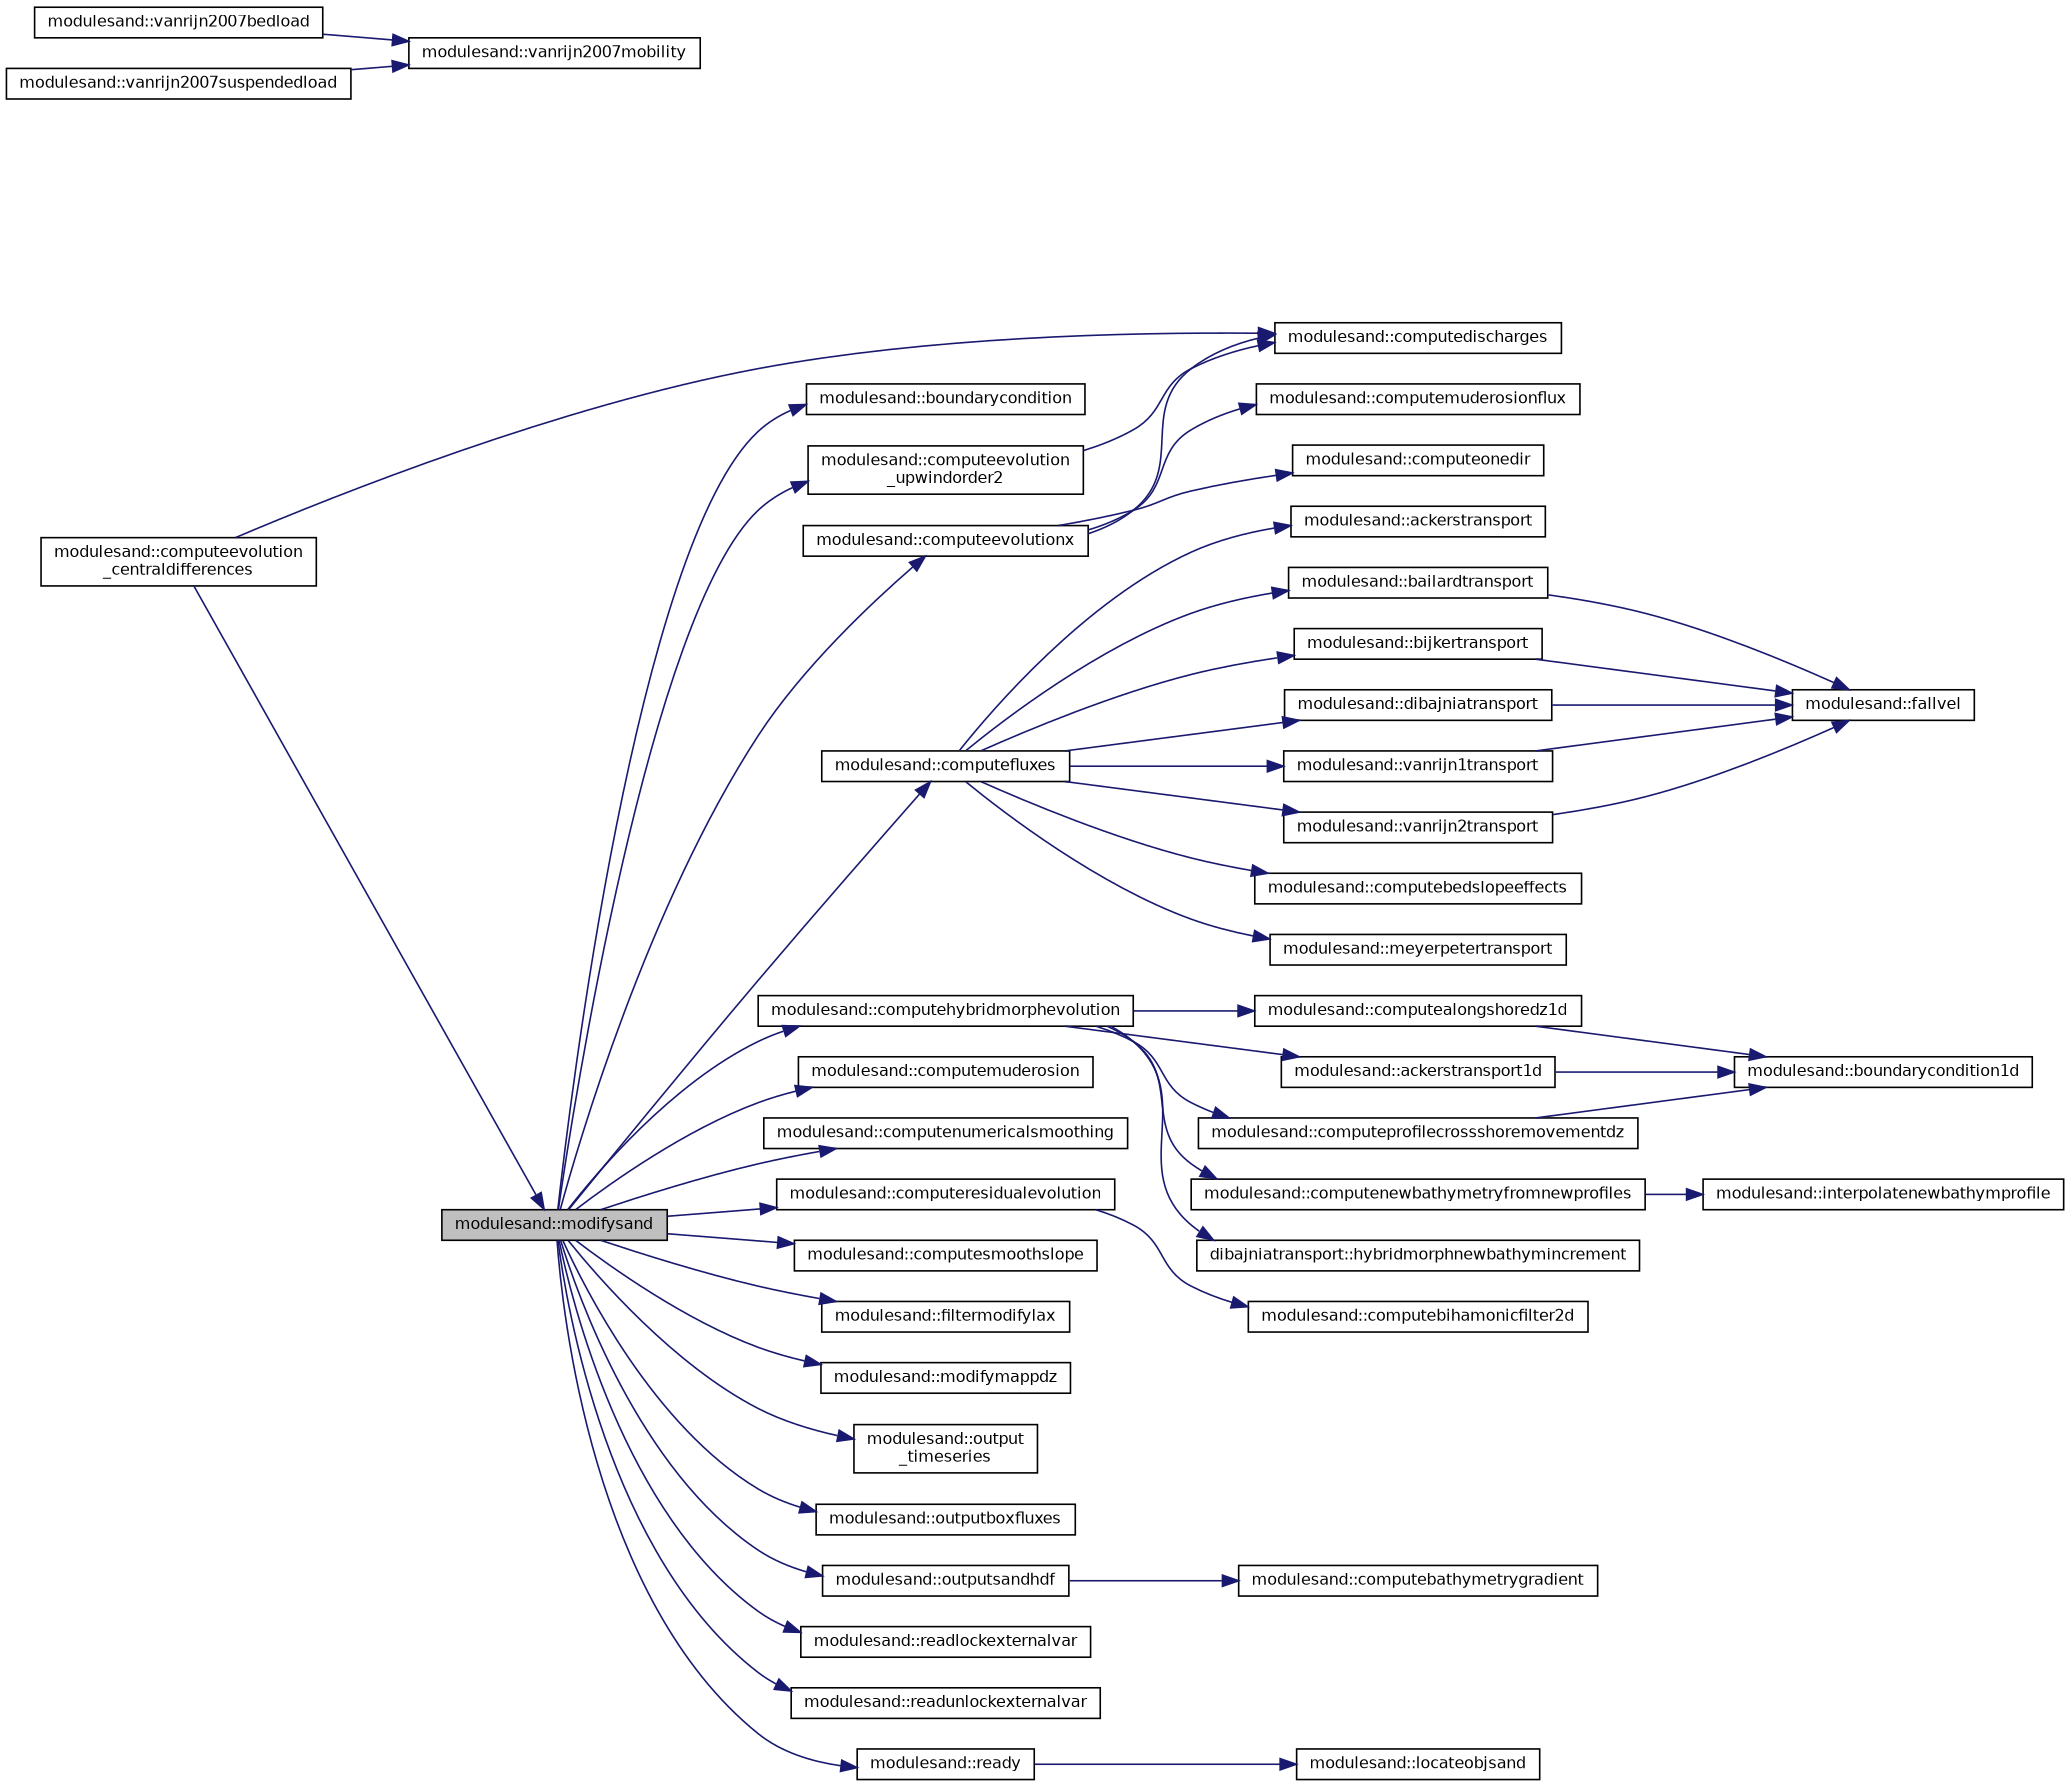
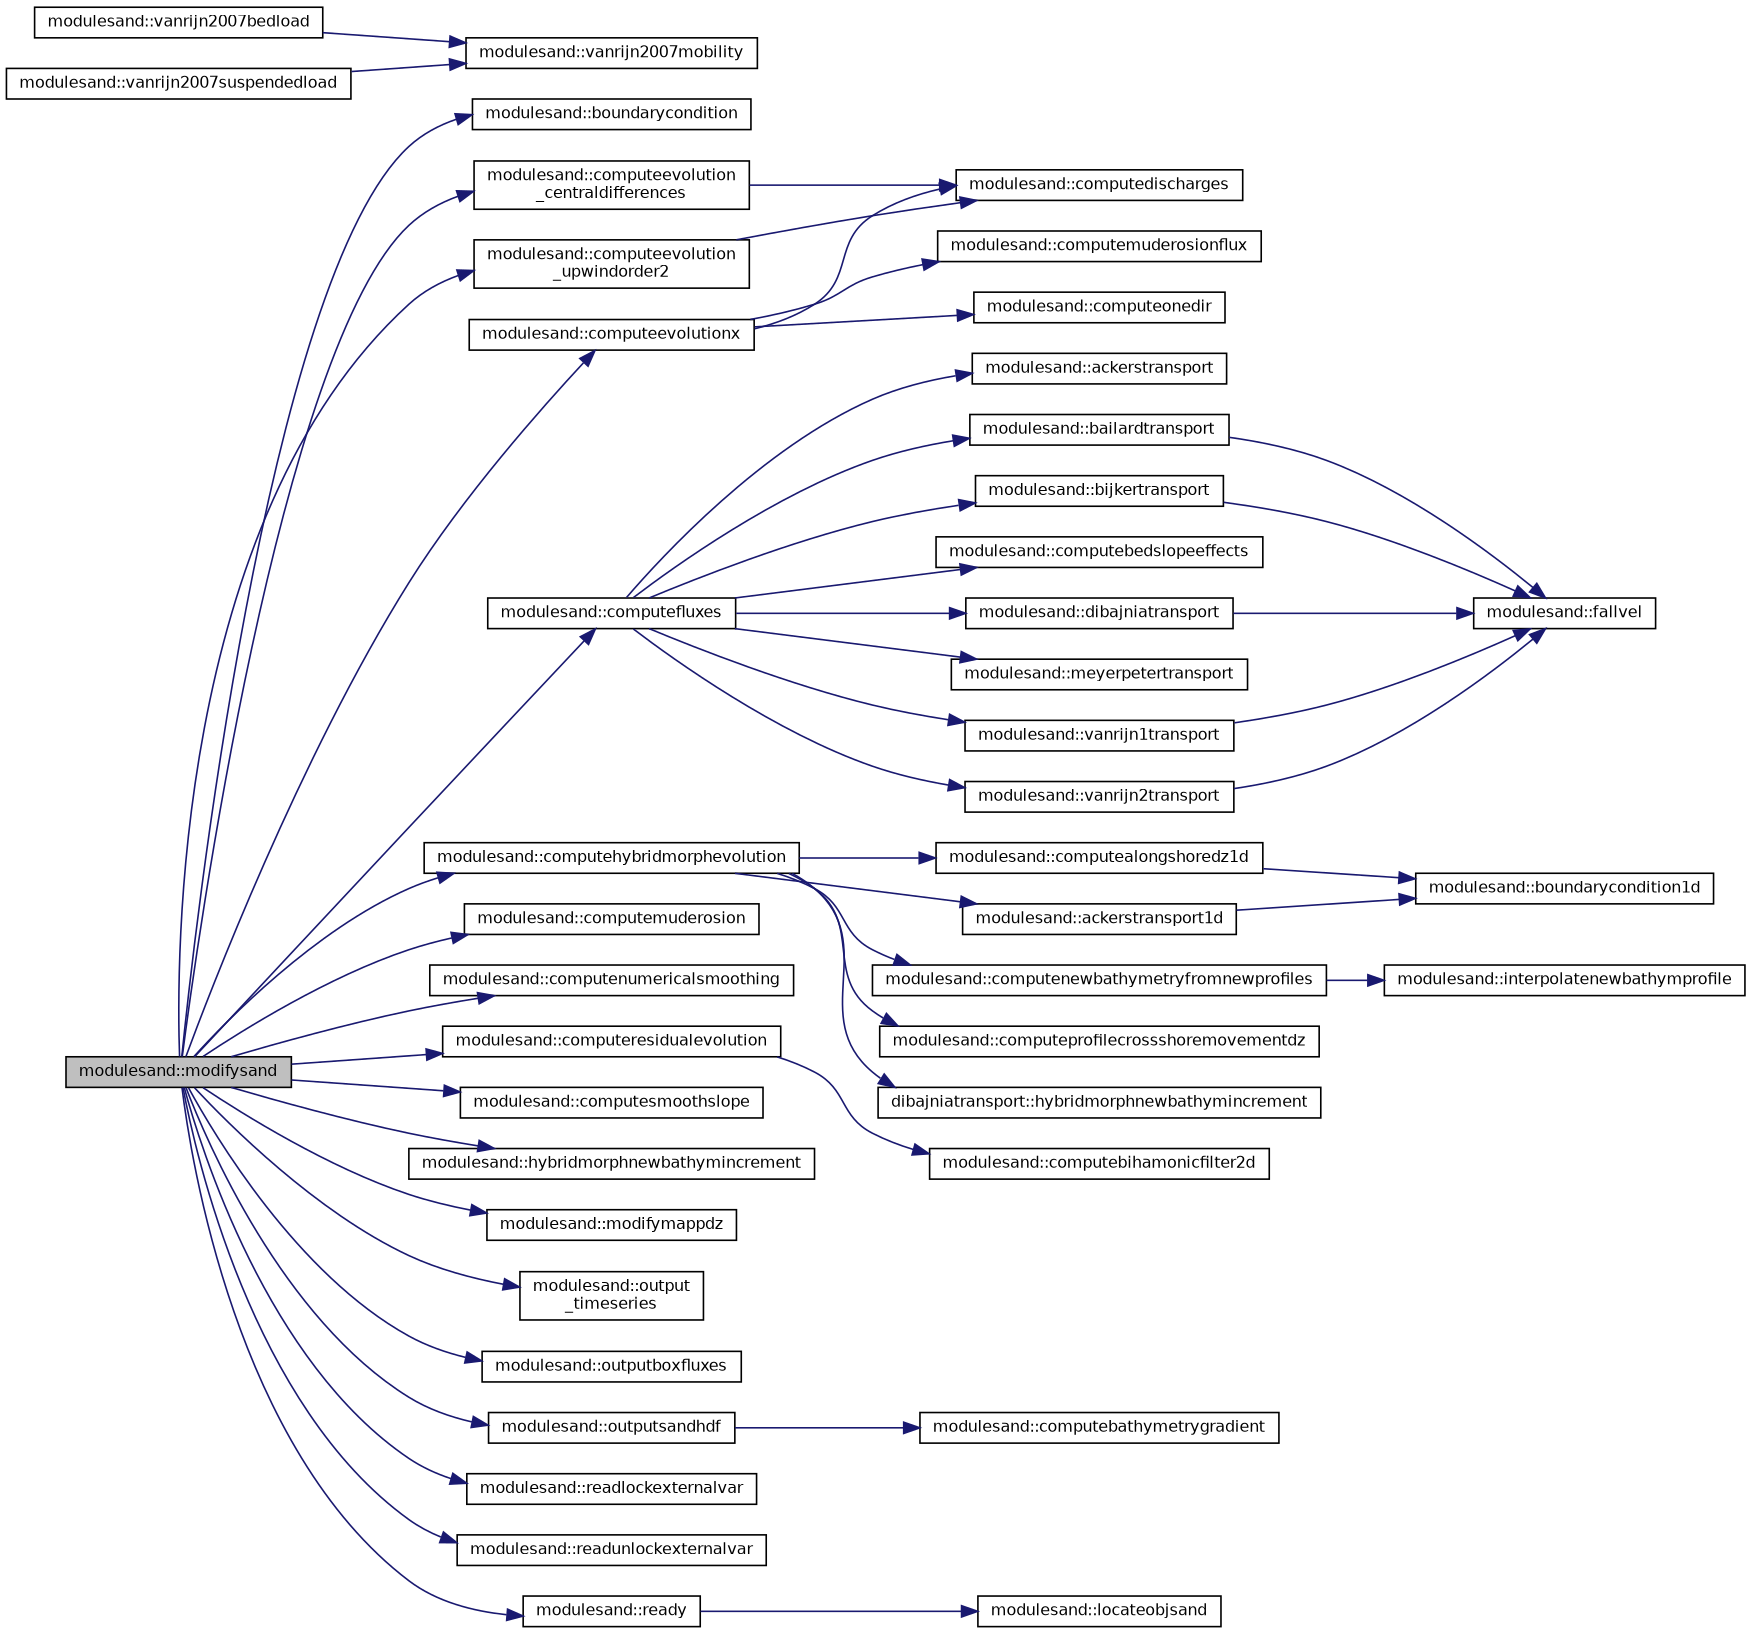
(365, 891) -> (263, 600)
(1643, 1104) -> none
(946, 1317) -> (612, 1164)
